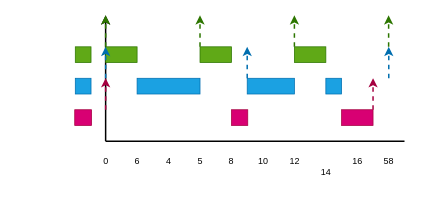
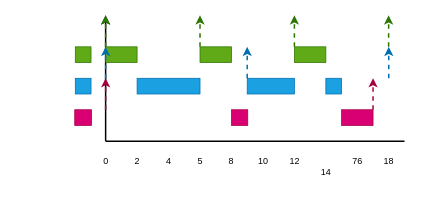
(137, 162) -> (137, 162)
(358, 162) -> (358, 162)
(389, 162) -> (389, 162)
